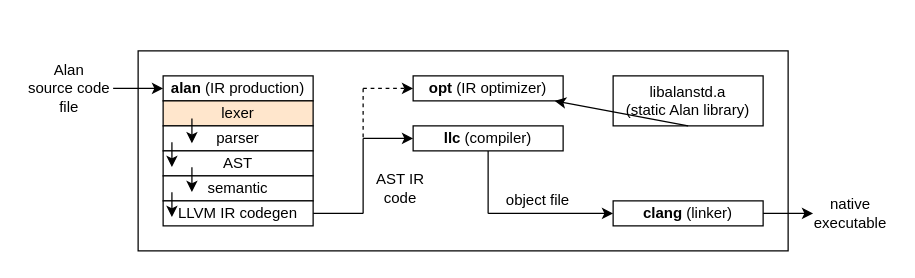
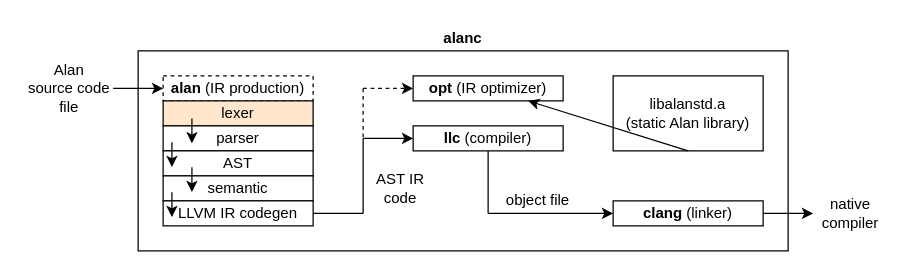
none -> (463, 38)
(238, 88) -> (238, 88)
(688, 101) -> (688, 113)
(851, 213) -> (851, 213)
